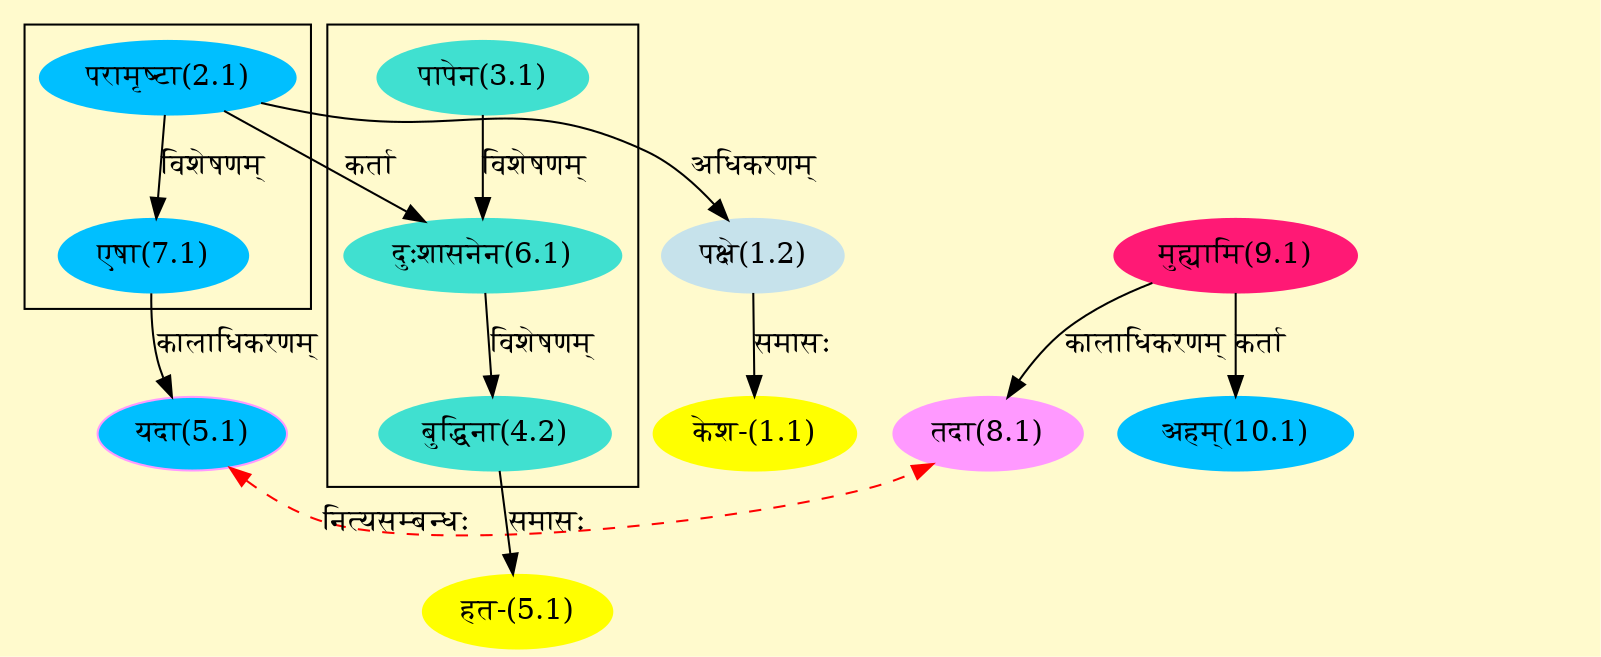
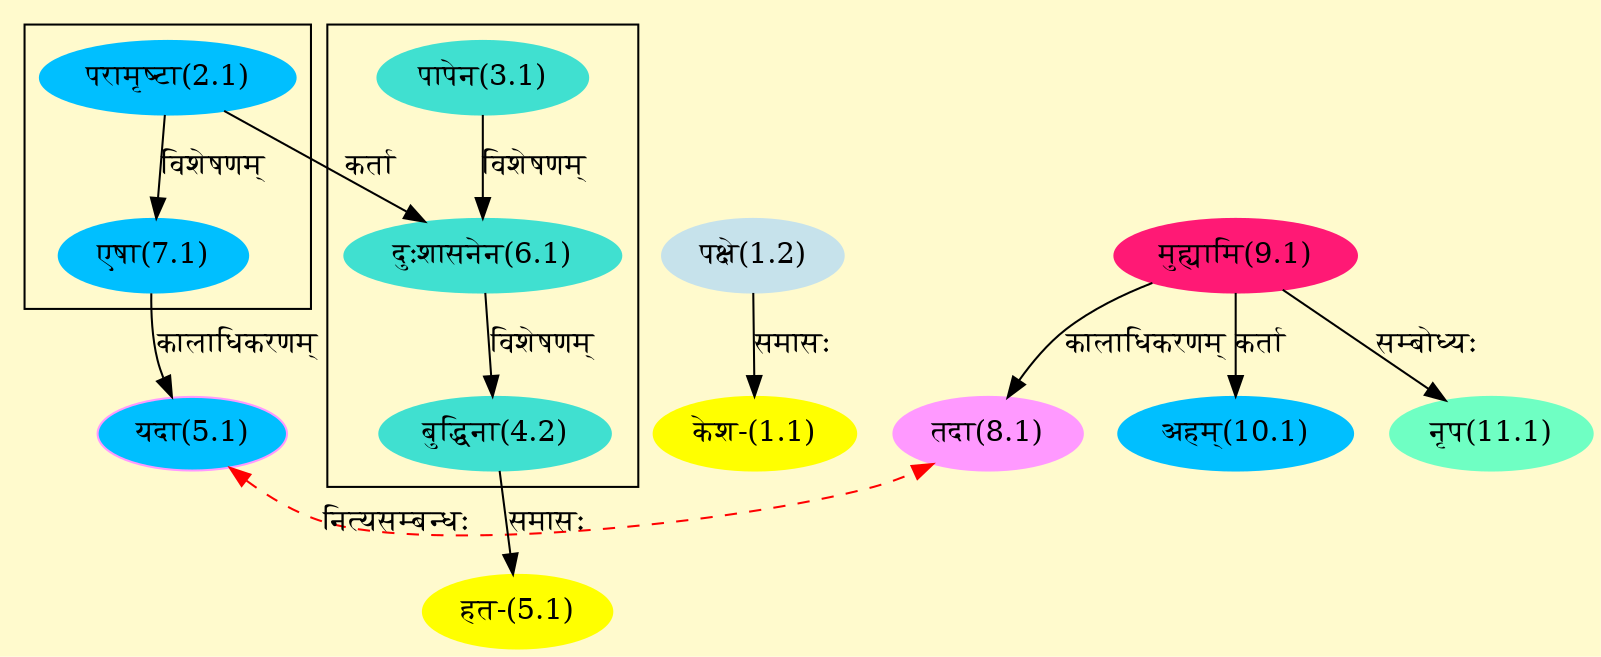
(499, 119) -> none
none -> (1491, 434)
